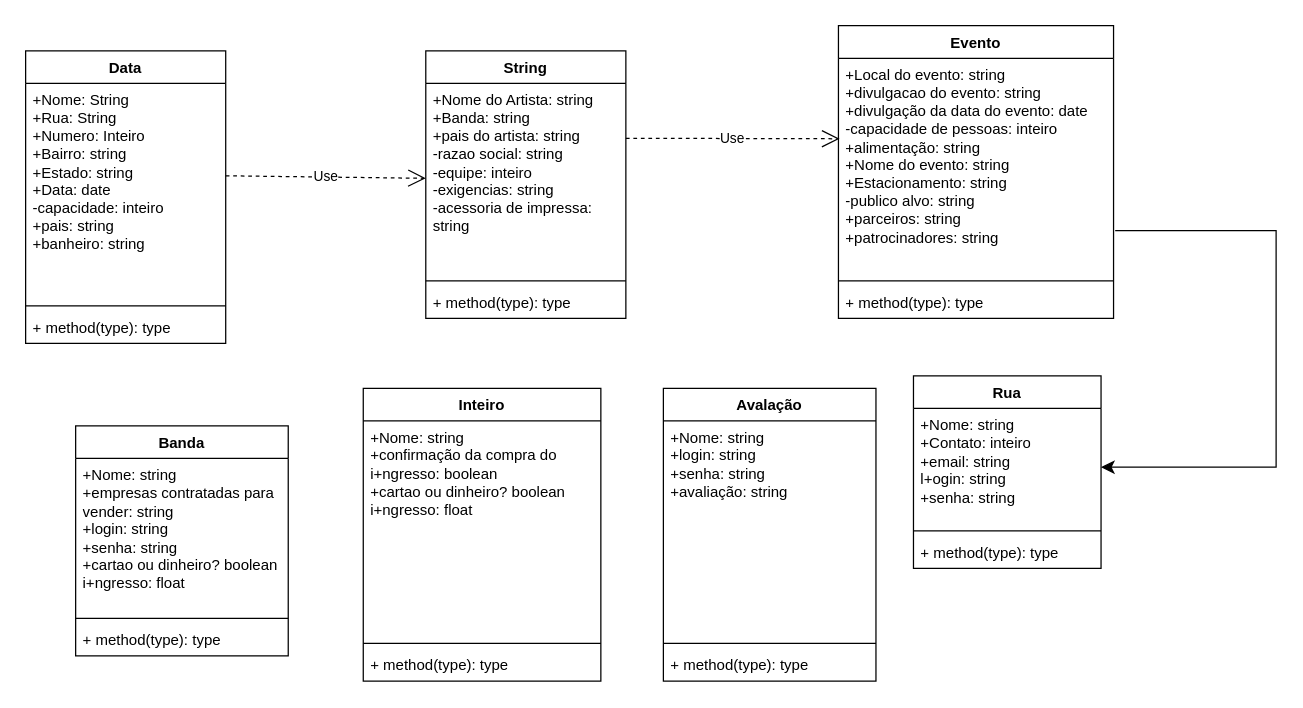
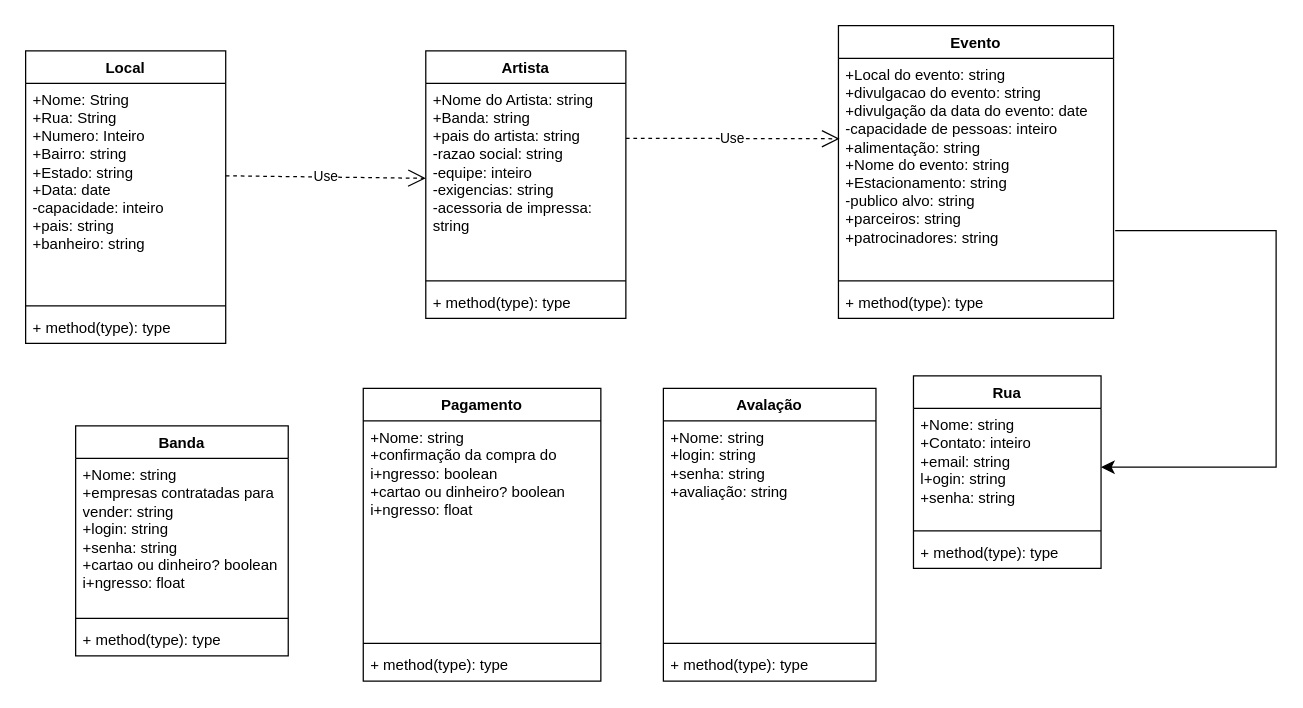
(126, 68) -> (126, 68)
(526, 68) -> (526, 68)
(482, 406) -> (482, 406)
